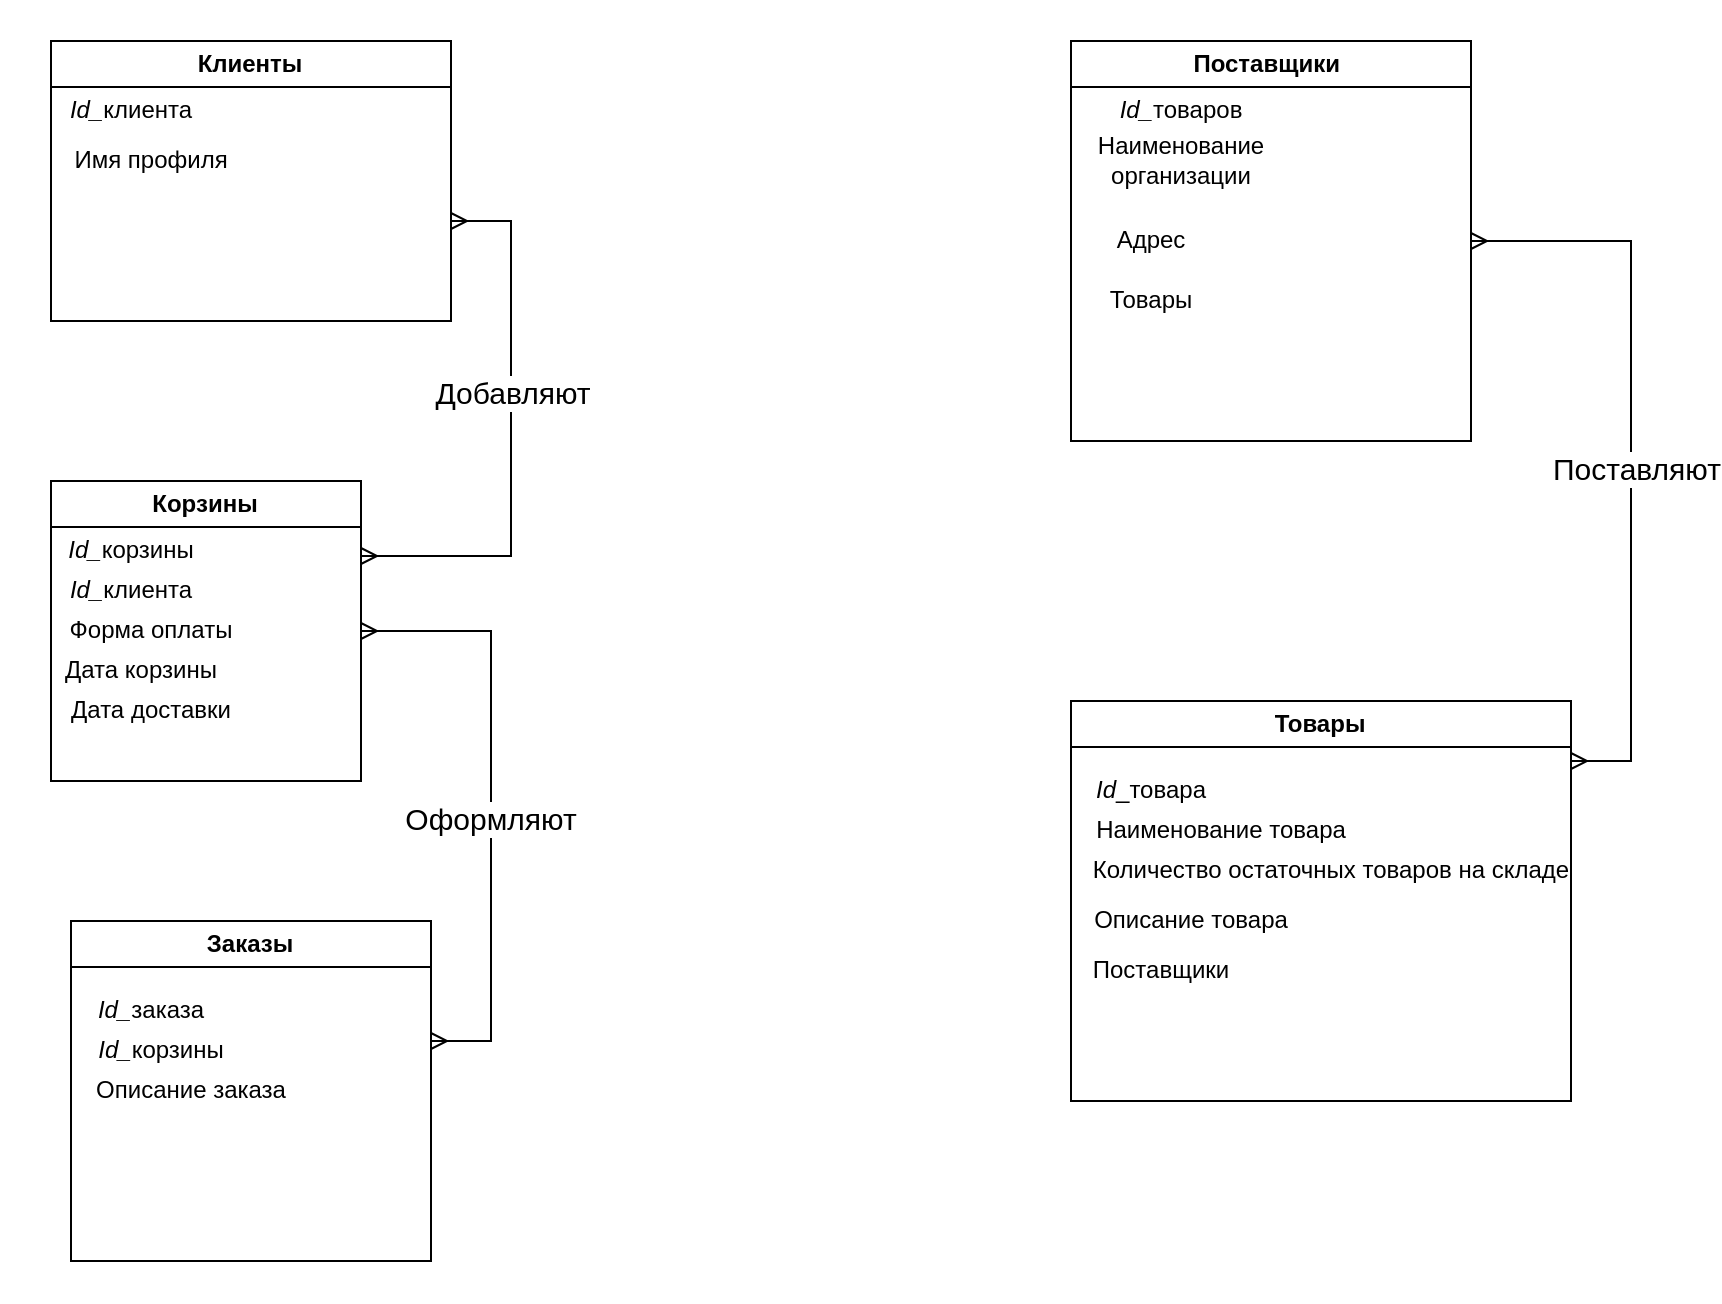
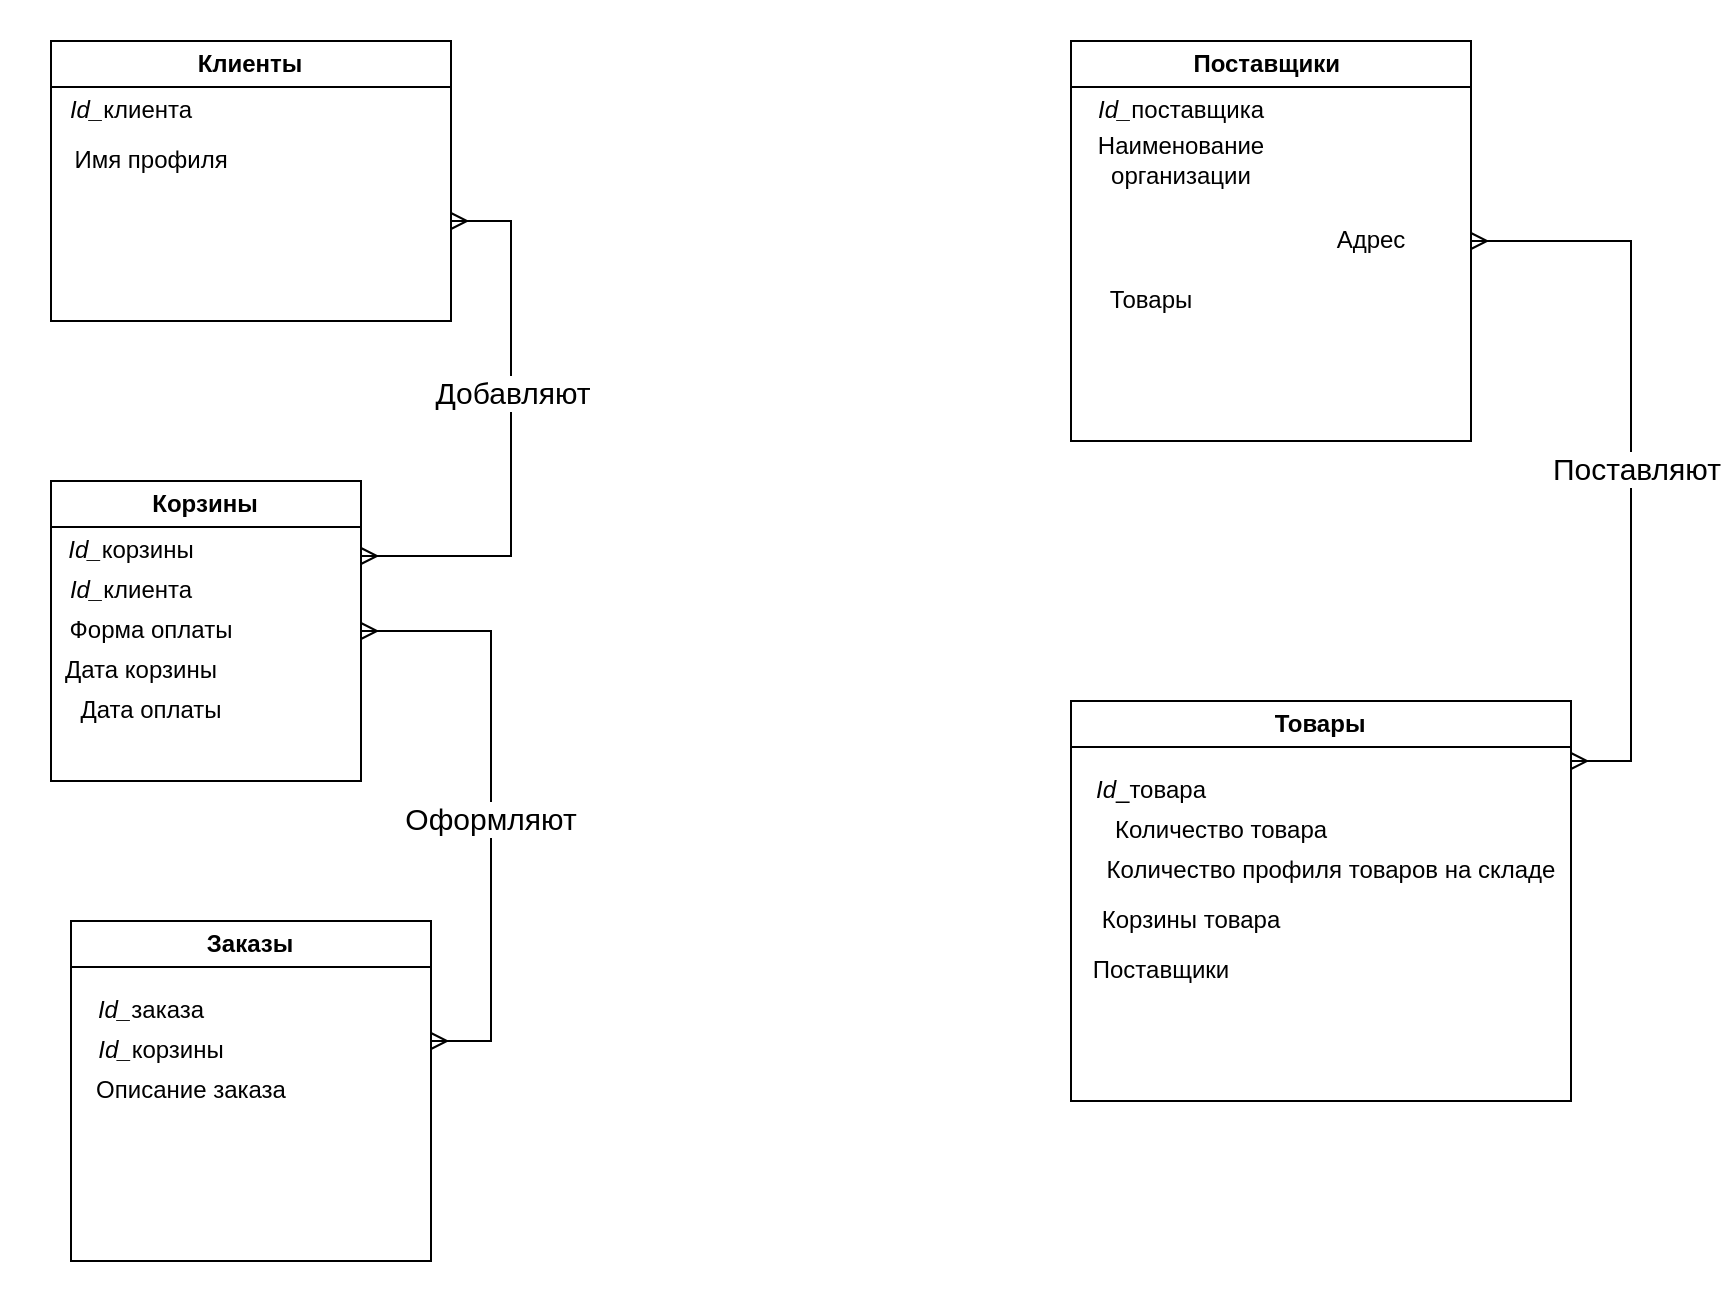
(1182, 111) -> (1182, 111)
(1151, 241) -> (1371, 241)
(152, 711) -> (152, 711)
(1222, 831) -> (1222, 831)
(1332, 871) -> (1332, 871)
(1192, 921) -> (1192, 921)
